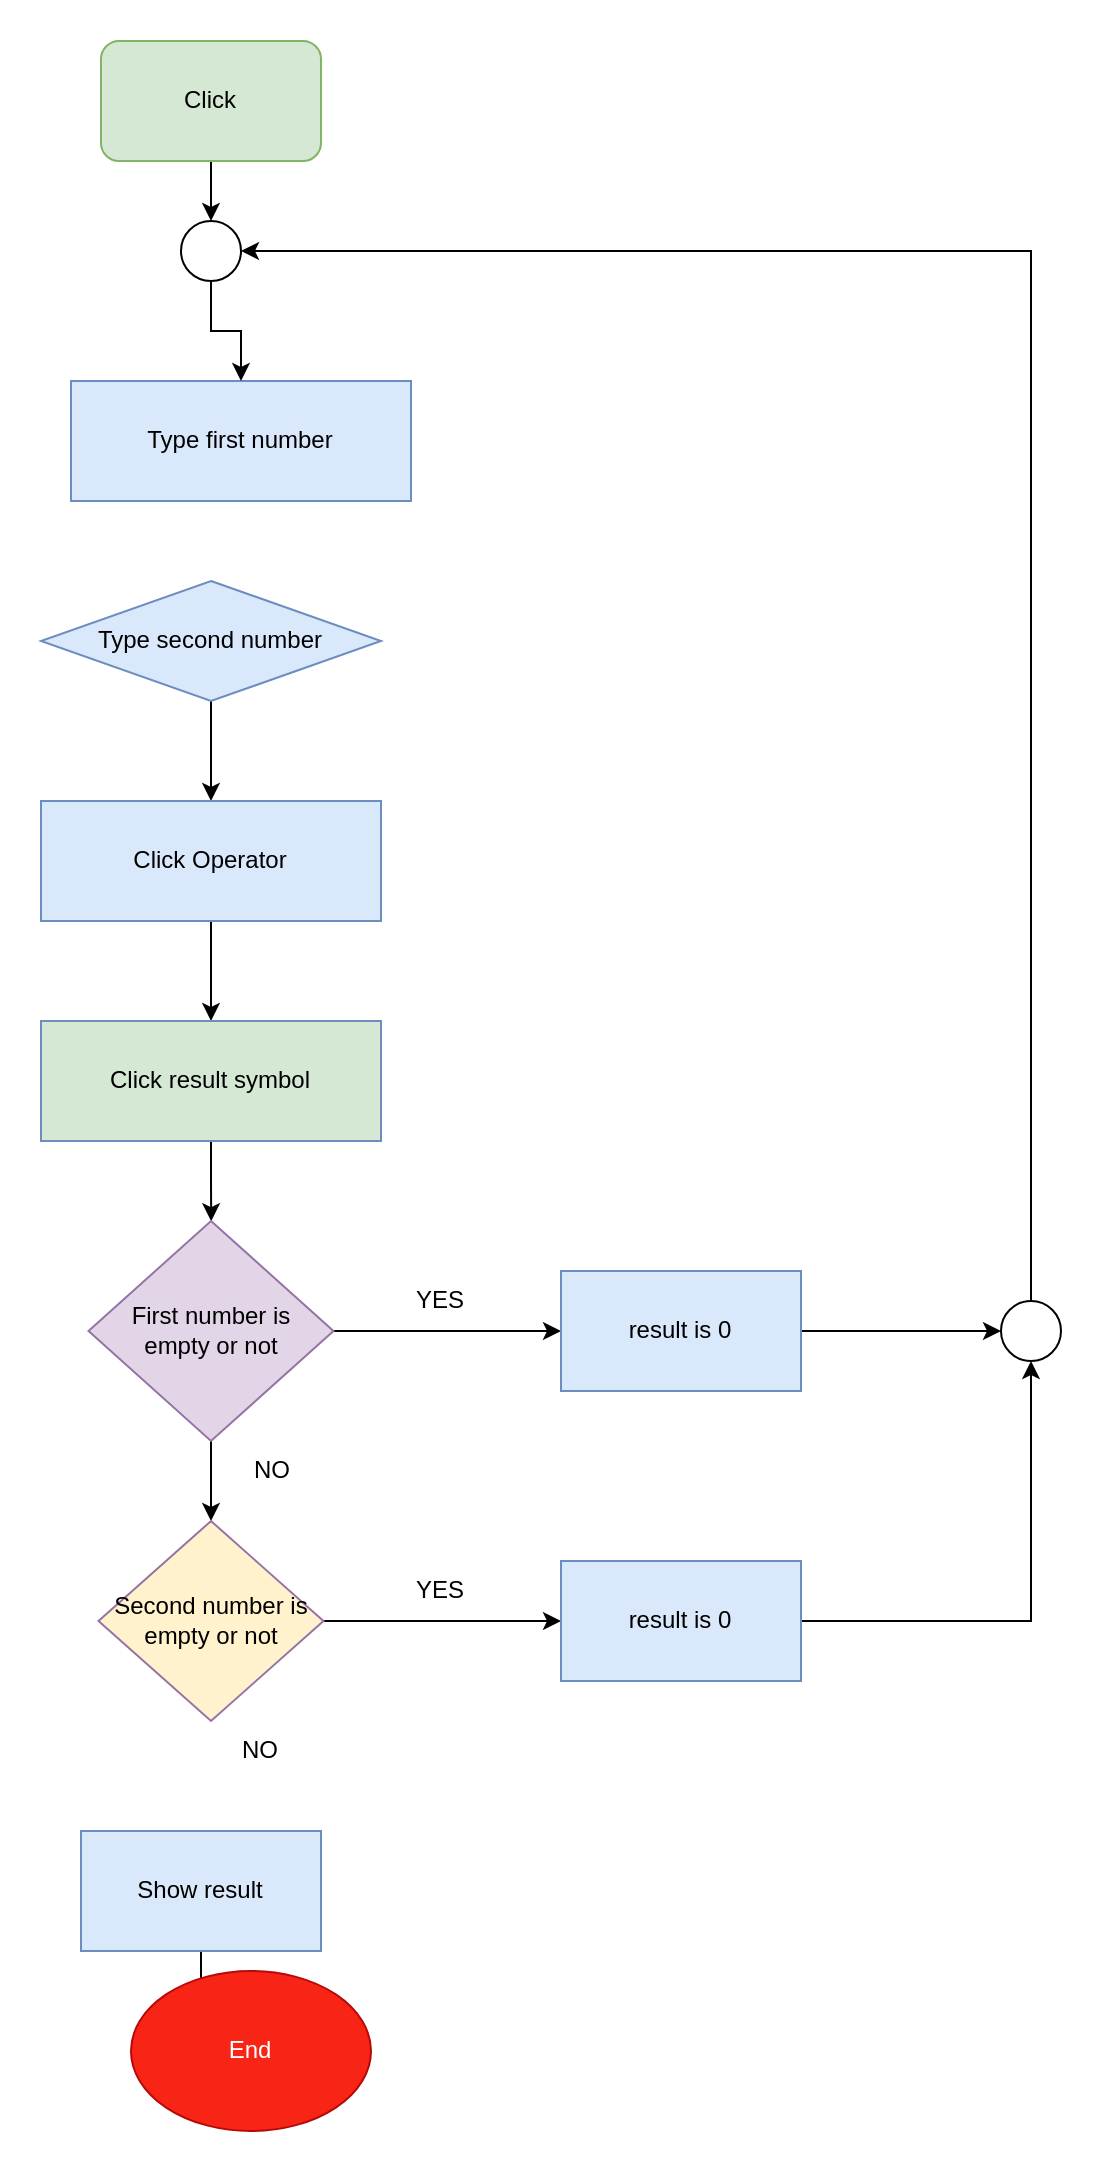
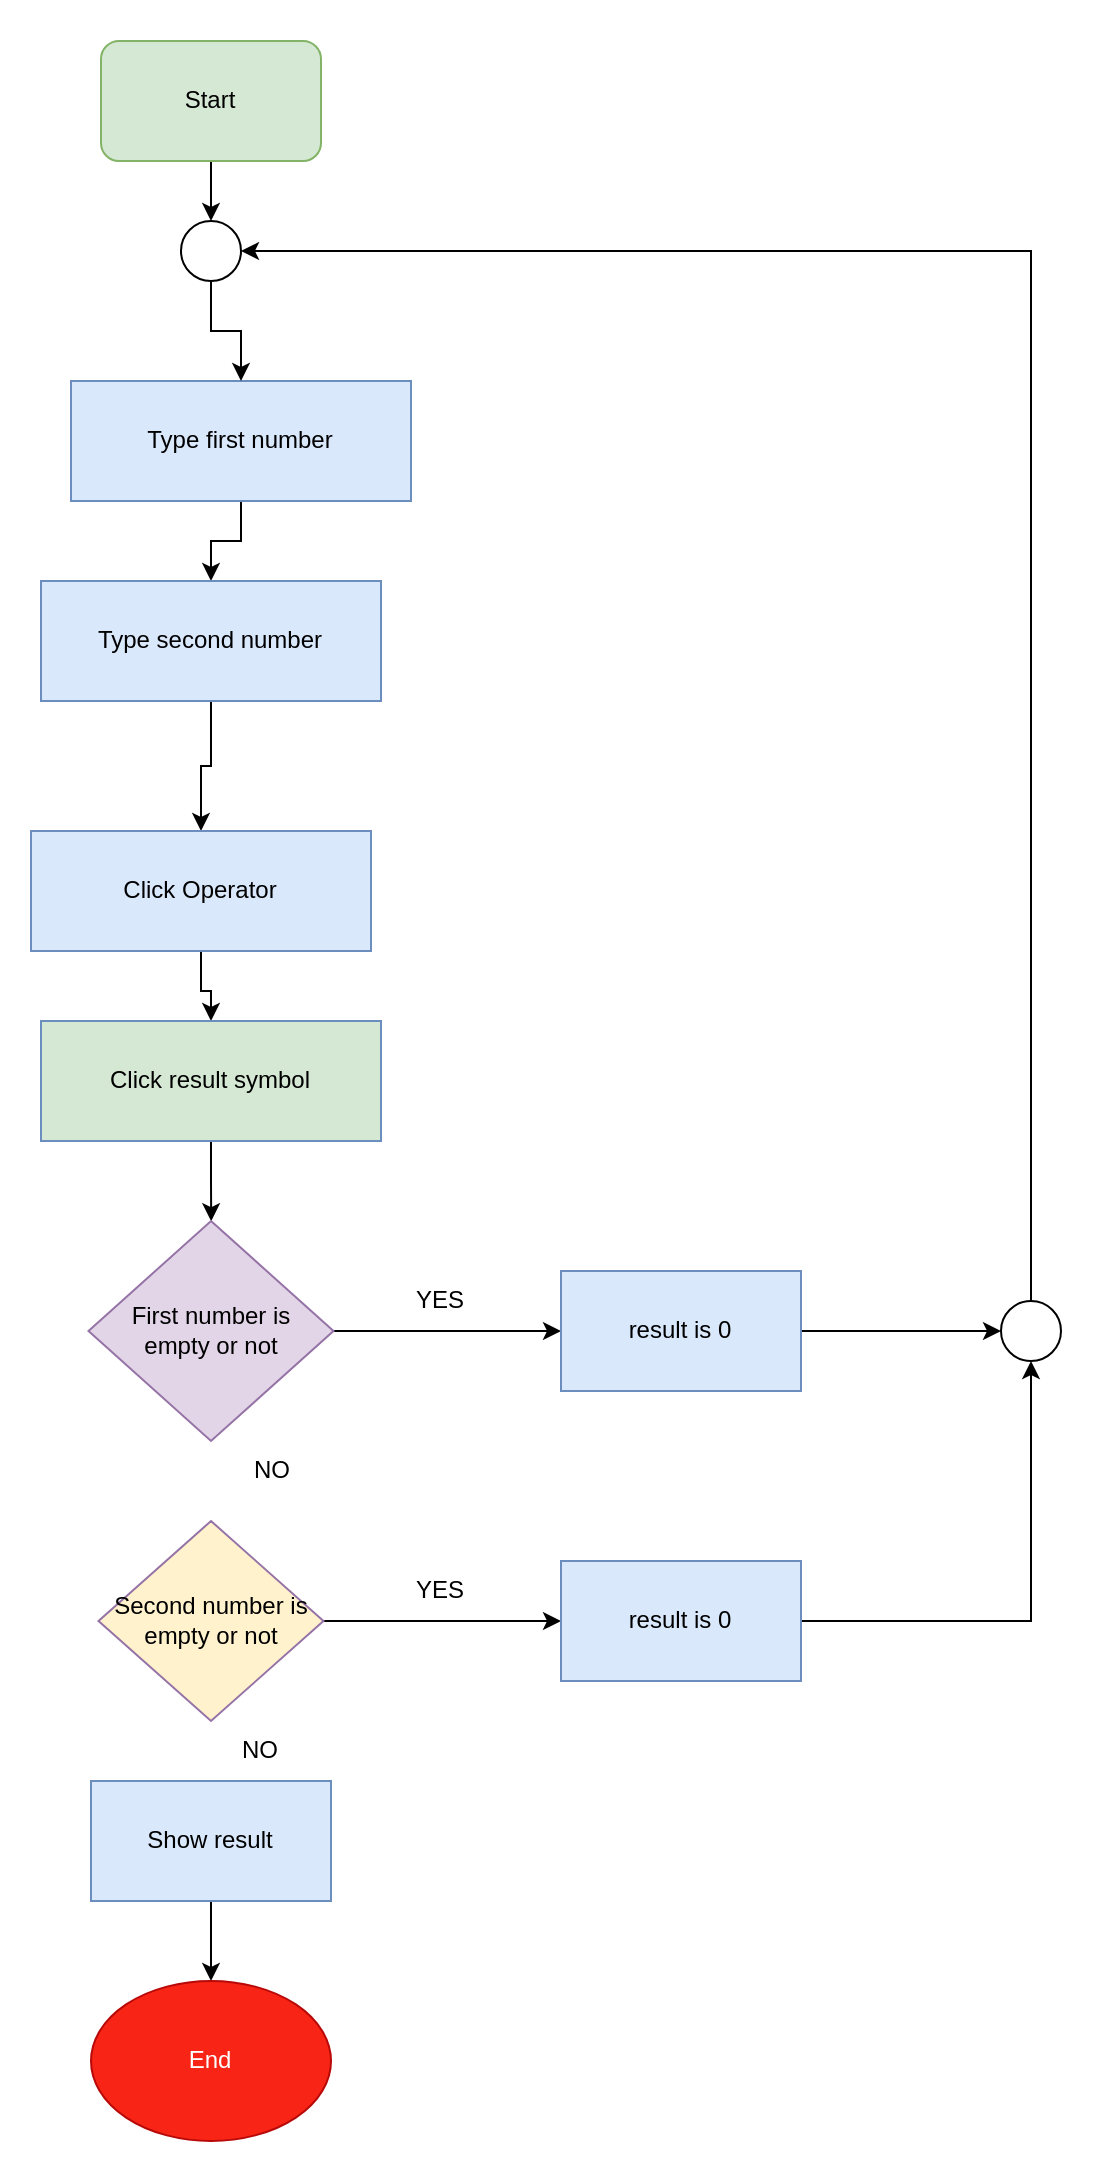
(211, 101) -> (211, 101)
none -> (233, 541)
(211, 641) -> (211, 641)
(211, 861) -> (201, 891)
(211, 1474) -> none
(201, 1891) -> (211, 1841)
(251, 2051) -> (211, 2061)
